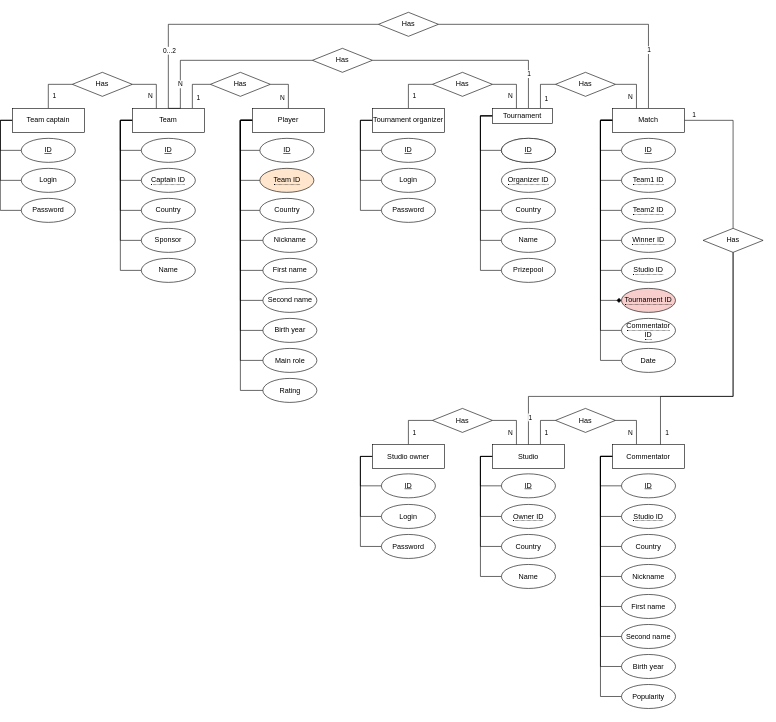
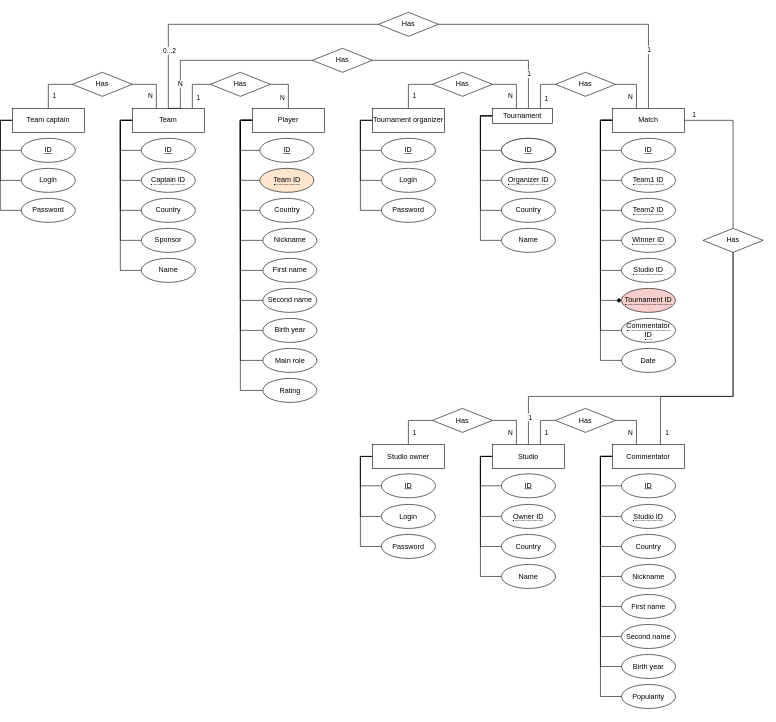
none -> (492, 180)
(480, 266) -> none
(528, 270) -> none
